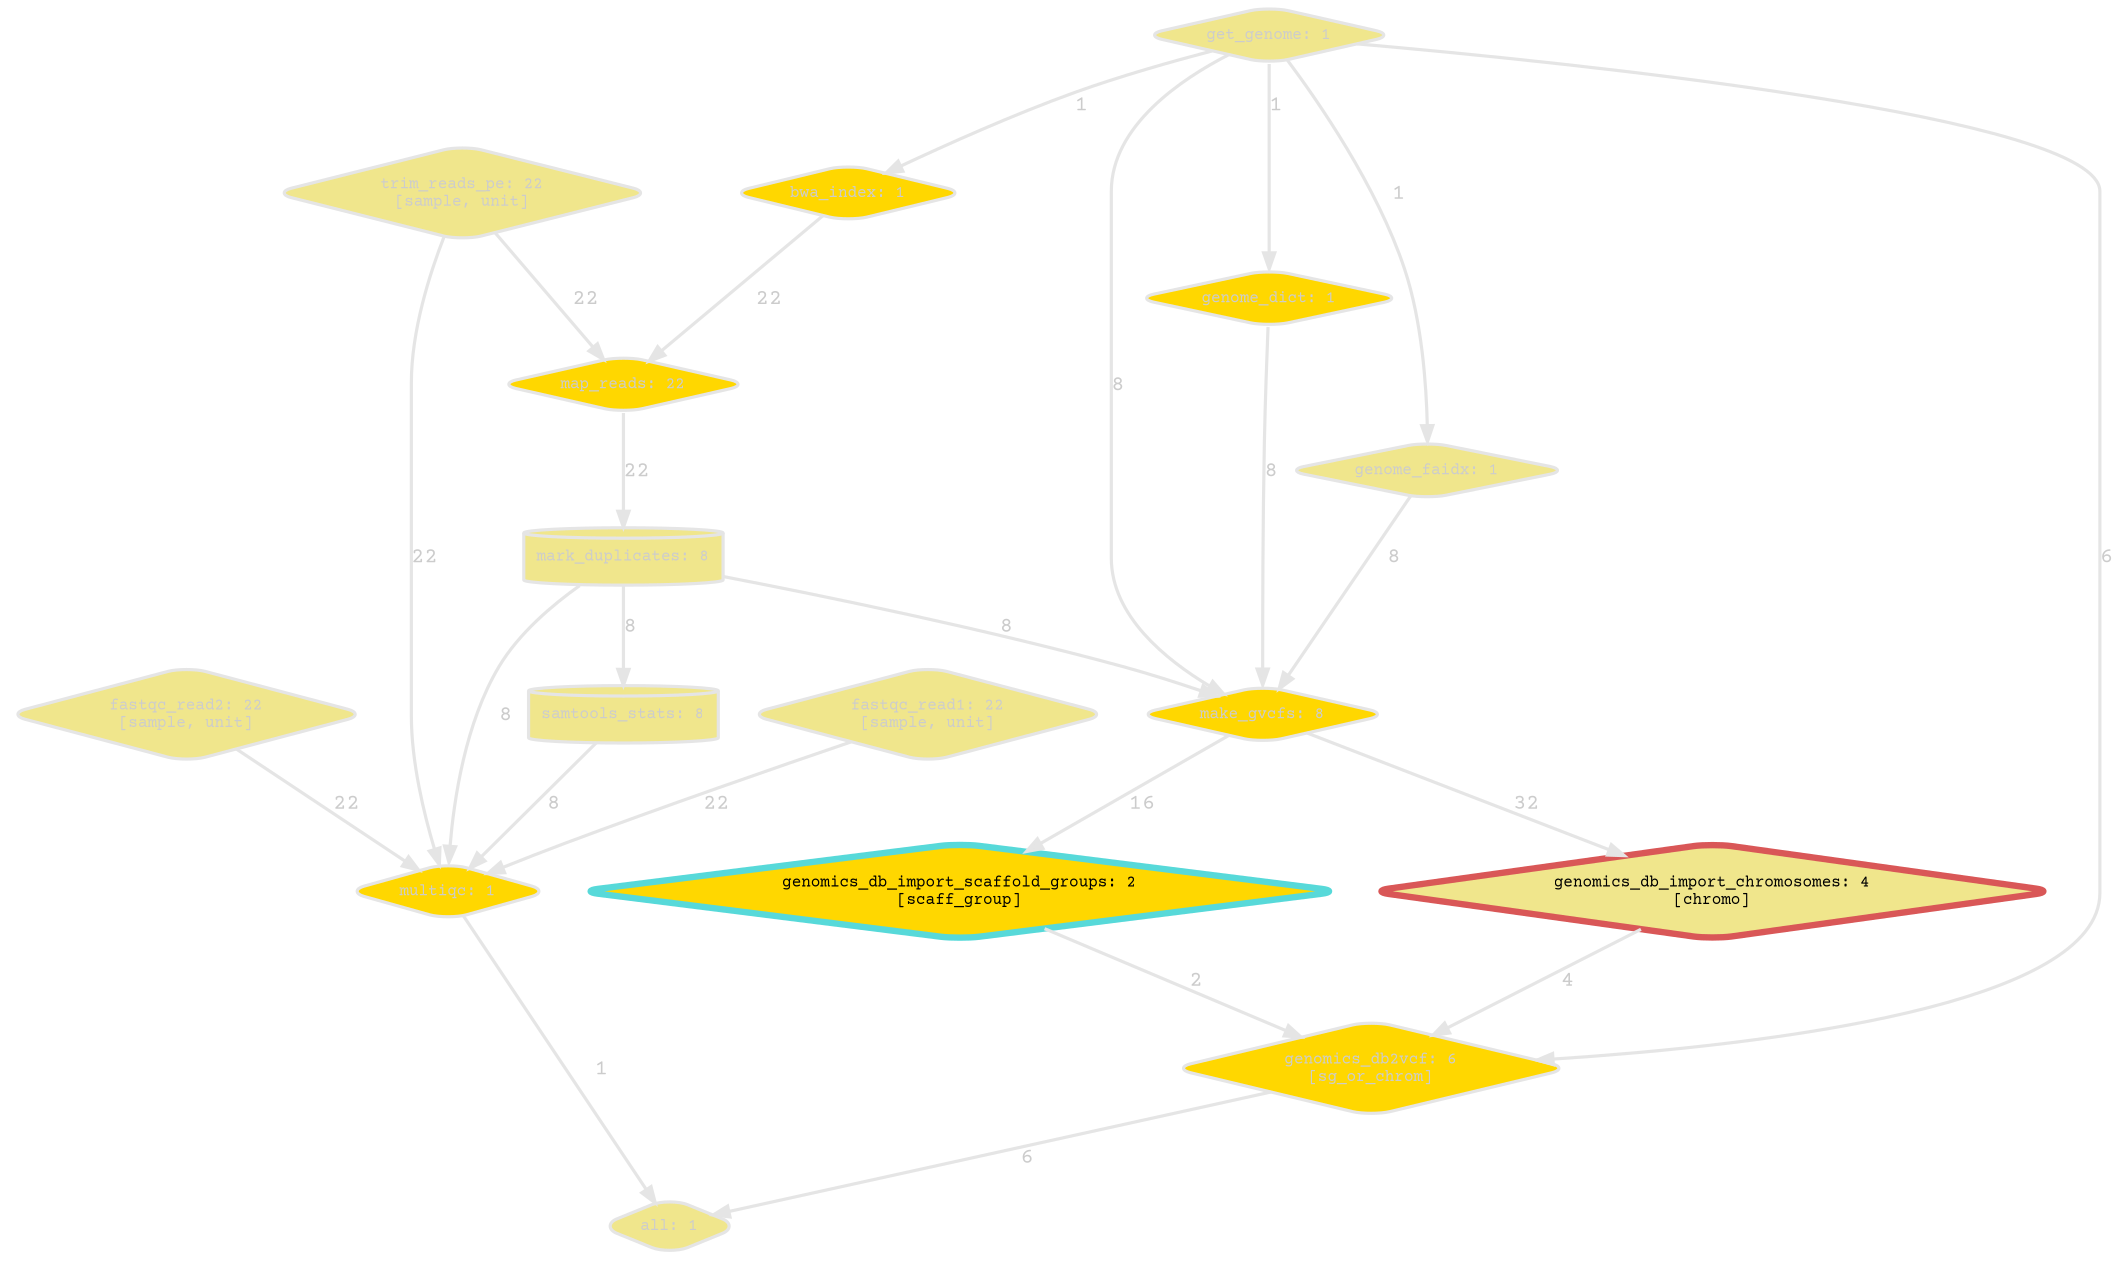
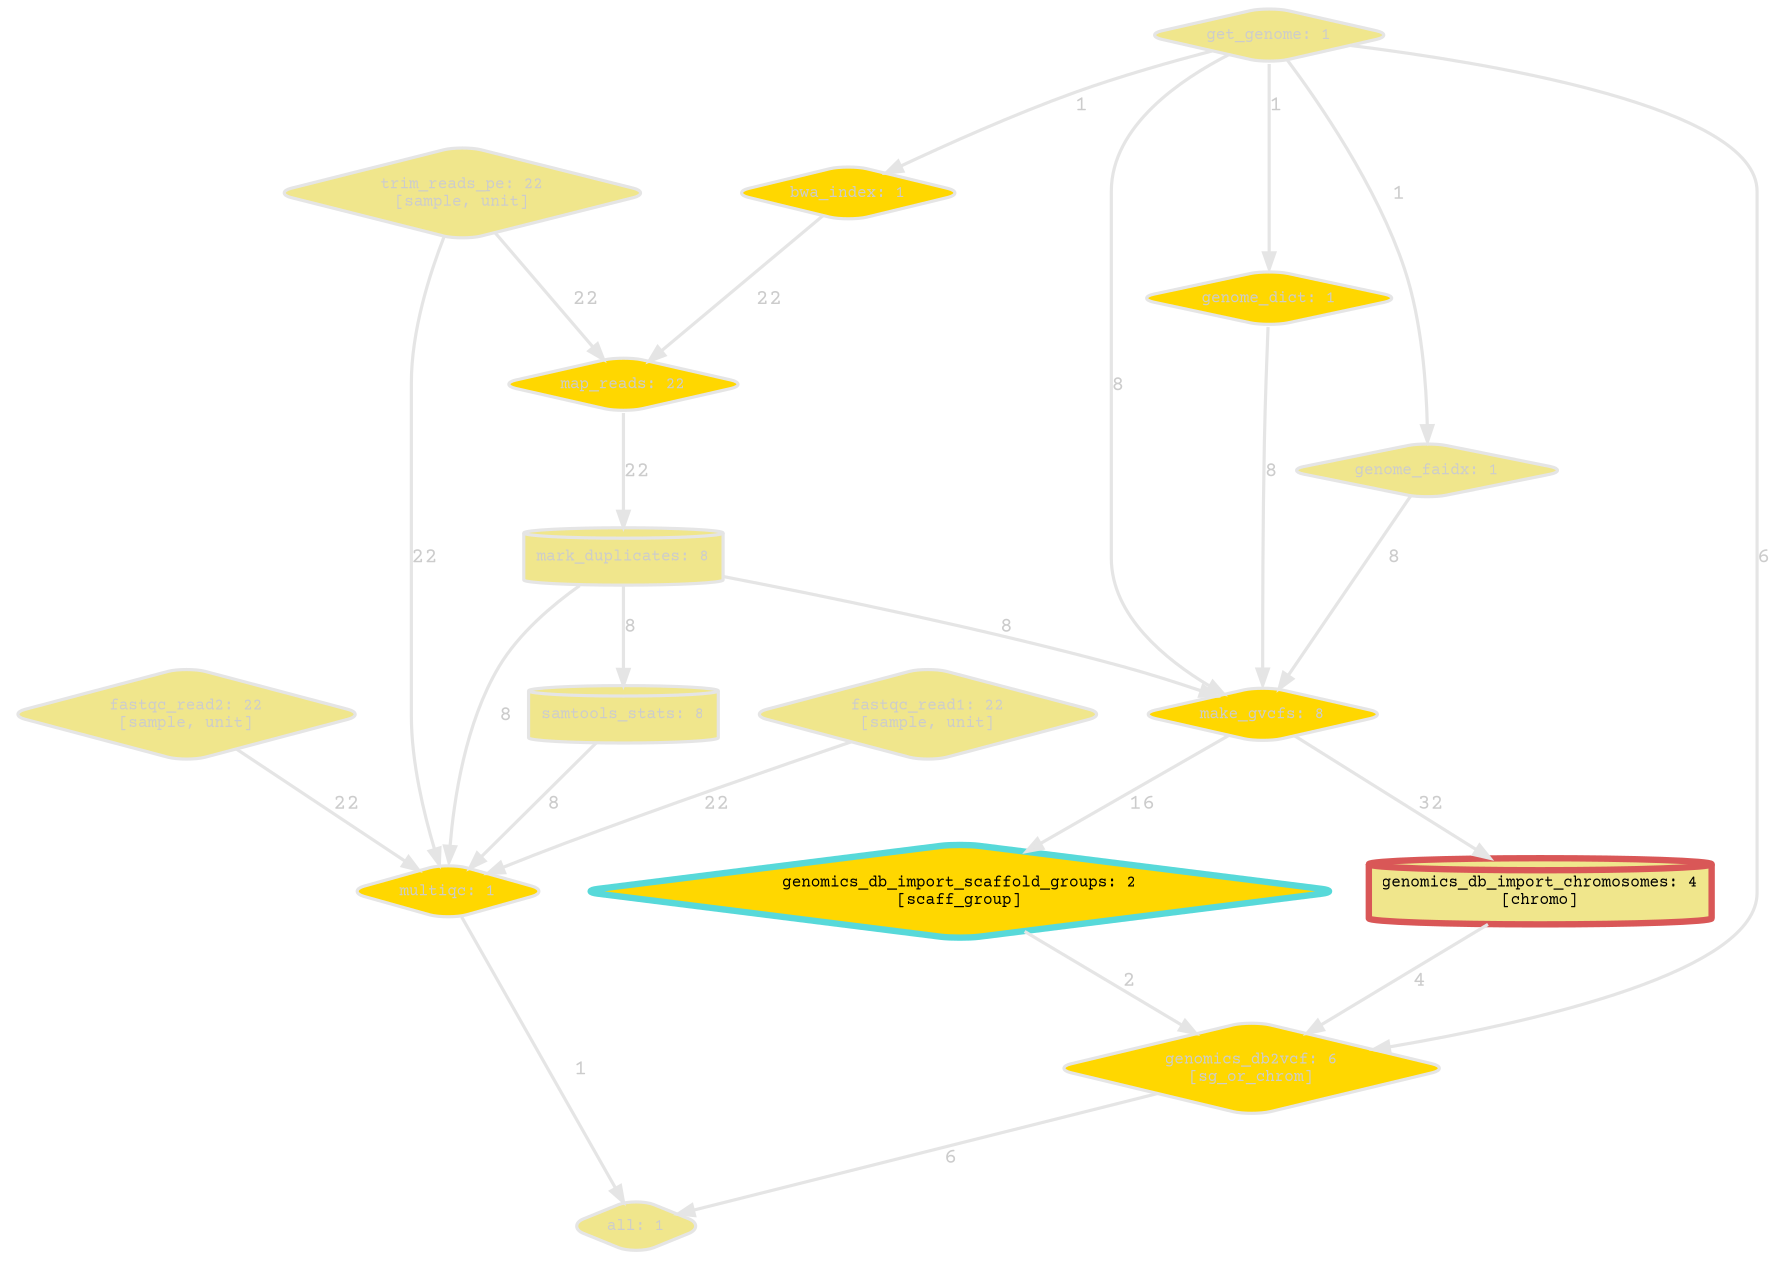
(1712, 891) -> (1540, 891)
